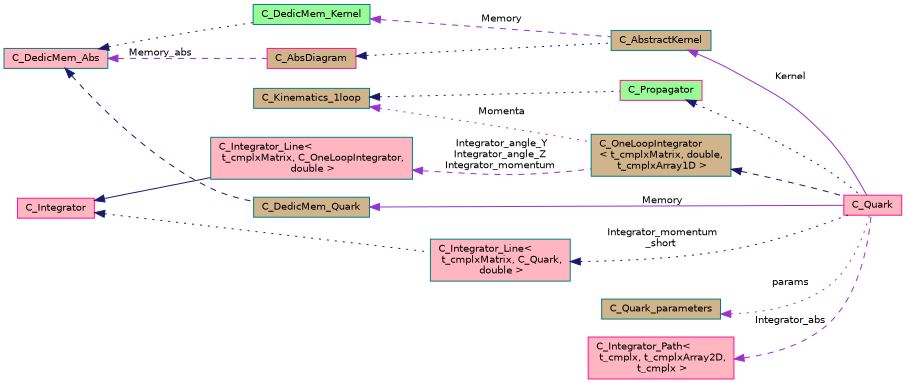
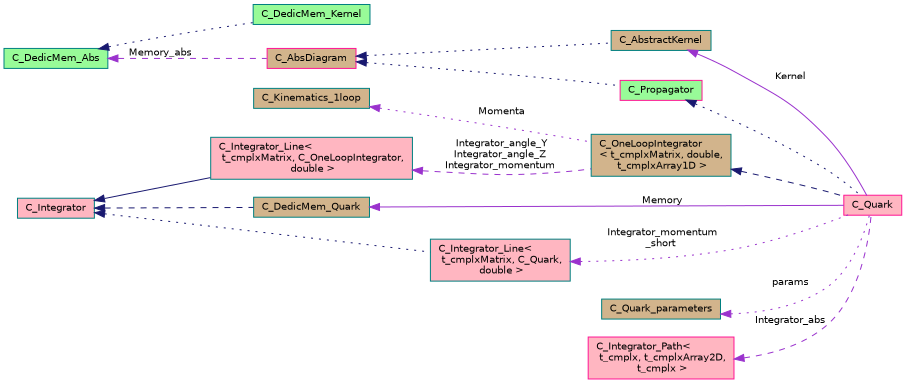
(496, 28) -> none
(56, 58) -> (56, 58)
(500, 94) -> (493, 73)
(154, 152) -> (179, 208)
(56, 208) -> (56, 208)
(717, 252) -> (717, 252)
